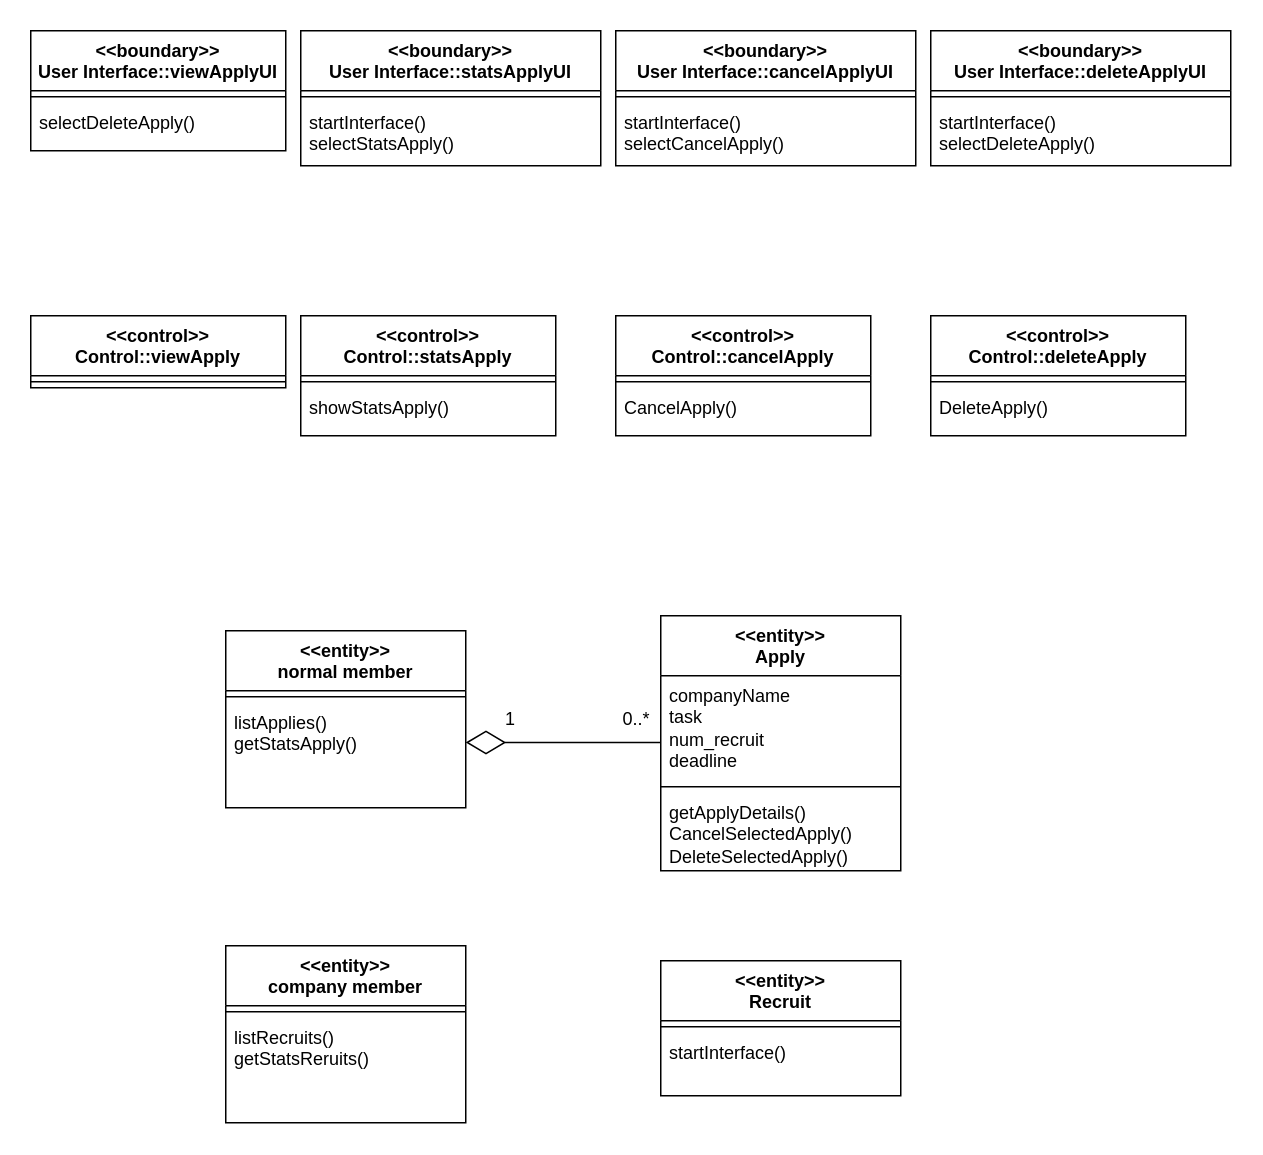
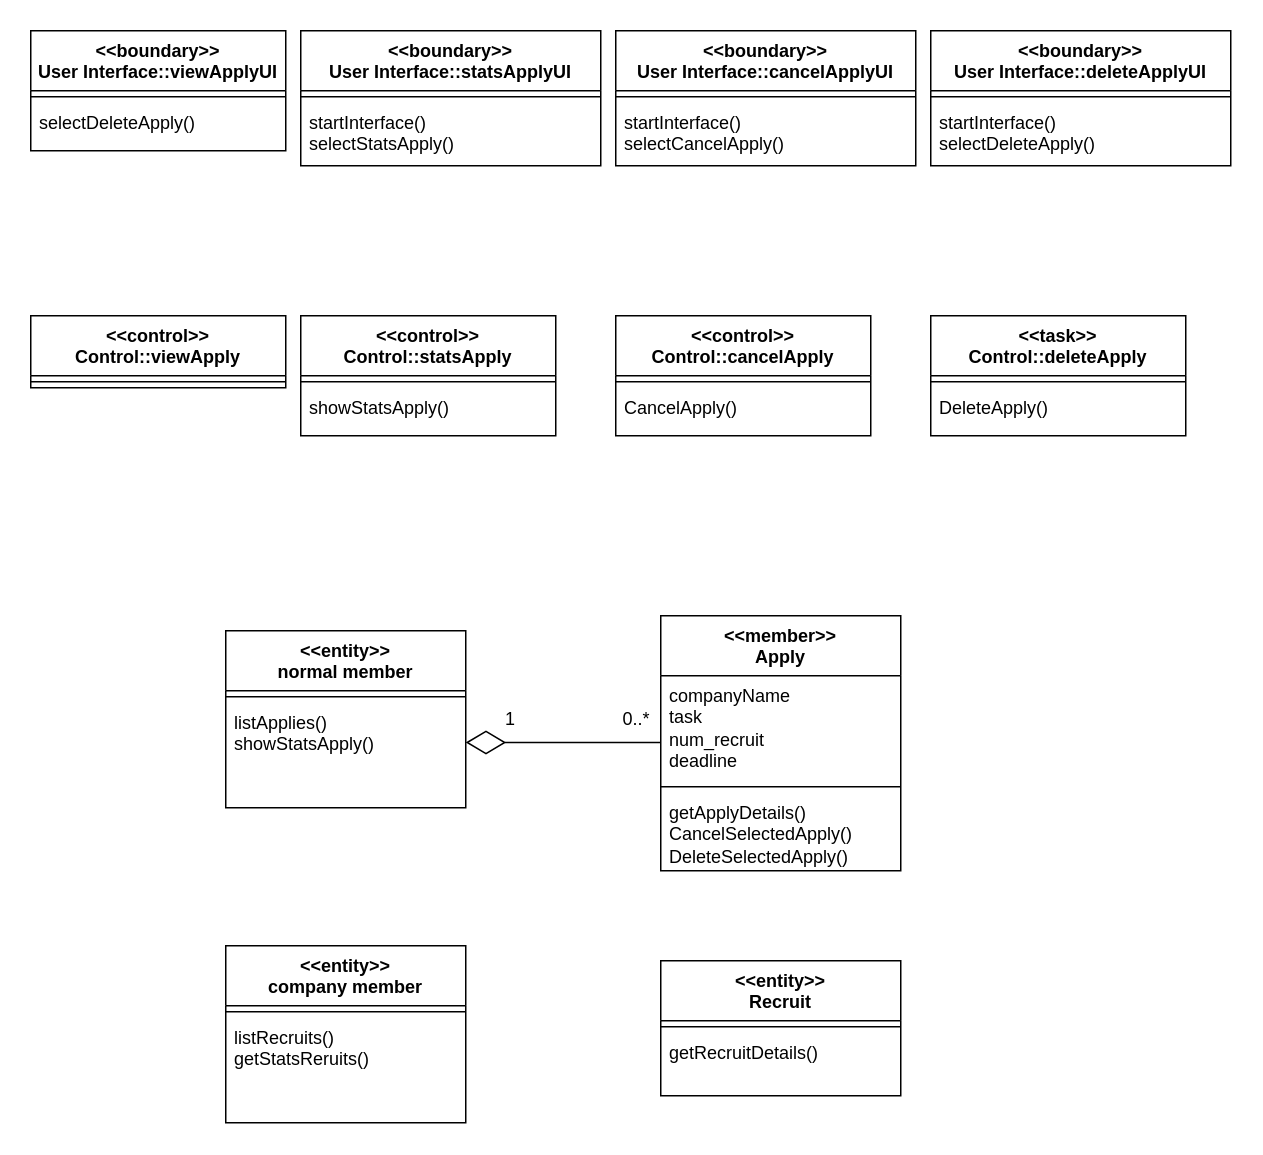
(1058, 348) -> (1058, 348)
(781, 648) -> (781, 648)
(308, 735) -> (313, 735)
(750, 1054) -> (758, 1054)
